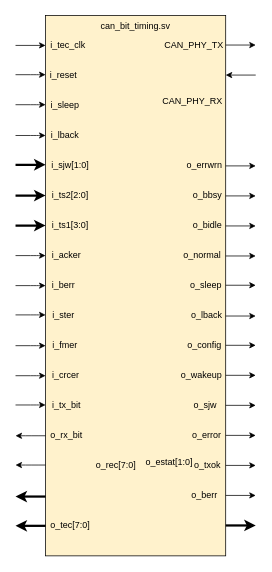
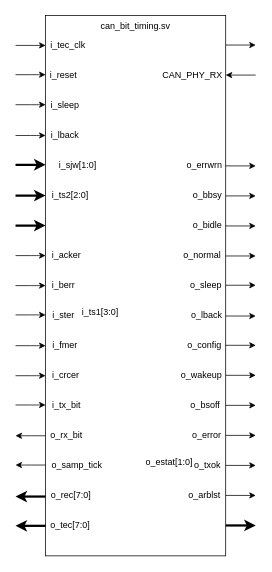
(194, 45) -> none
(192, 102) -> (192, 75)
(70, 165) -> (78, 165)
(70, 225) -> (100, 312)
(135, 285) -> (135, 285)
(205, 405) -> (205, 405)
none -> (77, 465)
(116, 465) -> (71, 495)
(204, 495) -> (204, 495)
